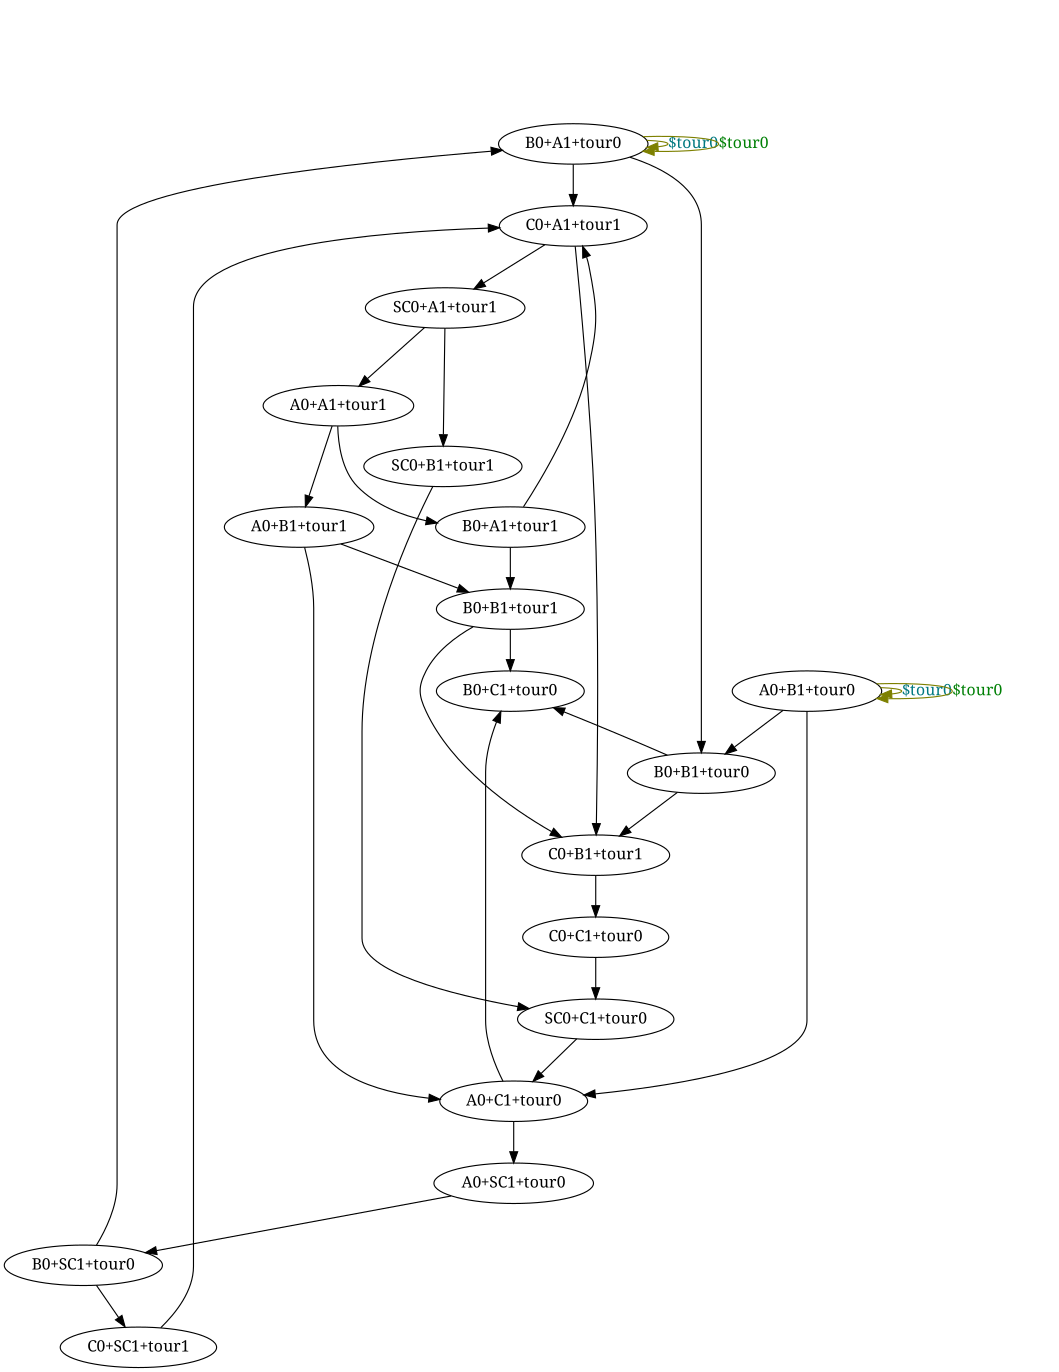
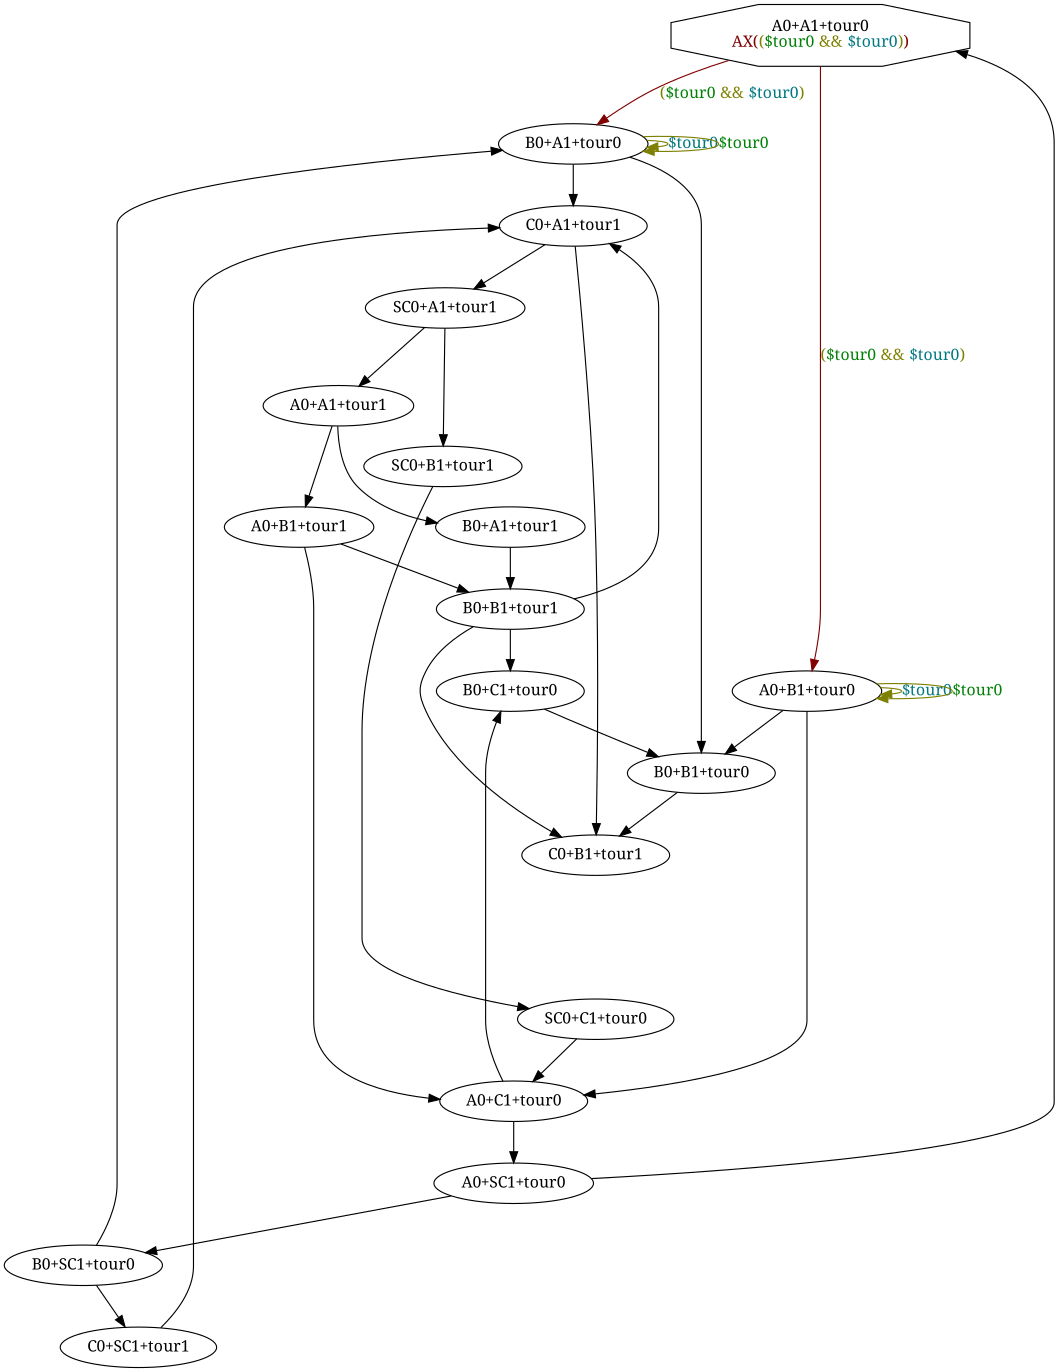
none -> (820, 35)
(581, 394) -> (659, 441)
(616, 733) -> (591, 729)
(596, 937) -> none
